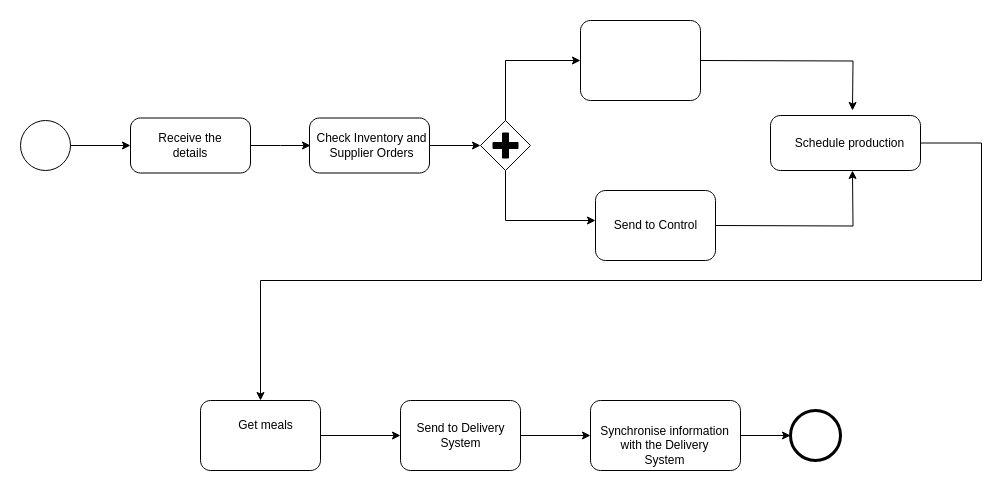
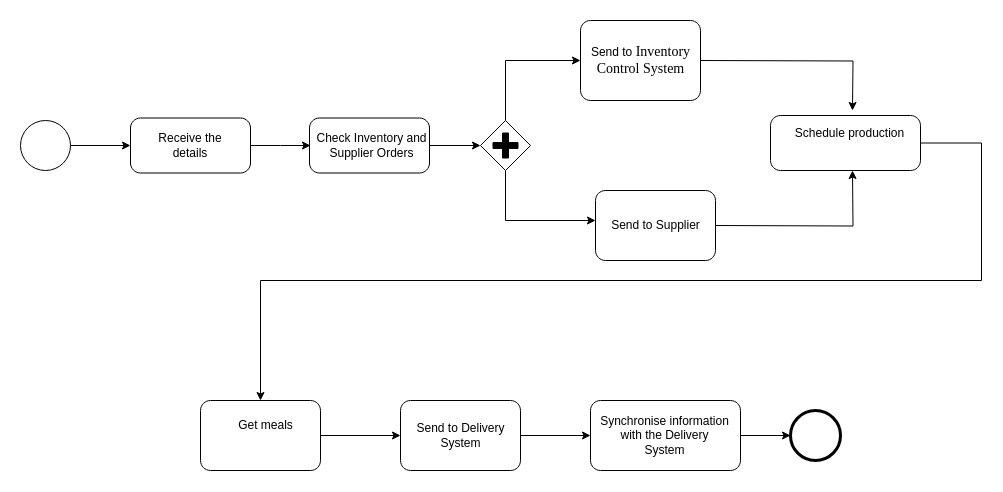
none -> (641, 61)
(850, 143) -> (850, 133)
(656, 226) -> (656, 226)
(666, 446) -> (666, 436)
